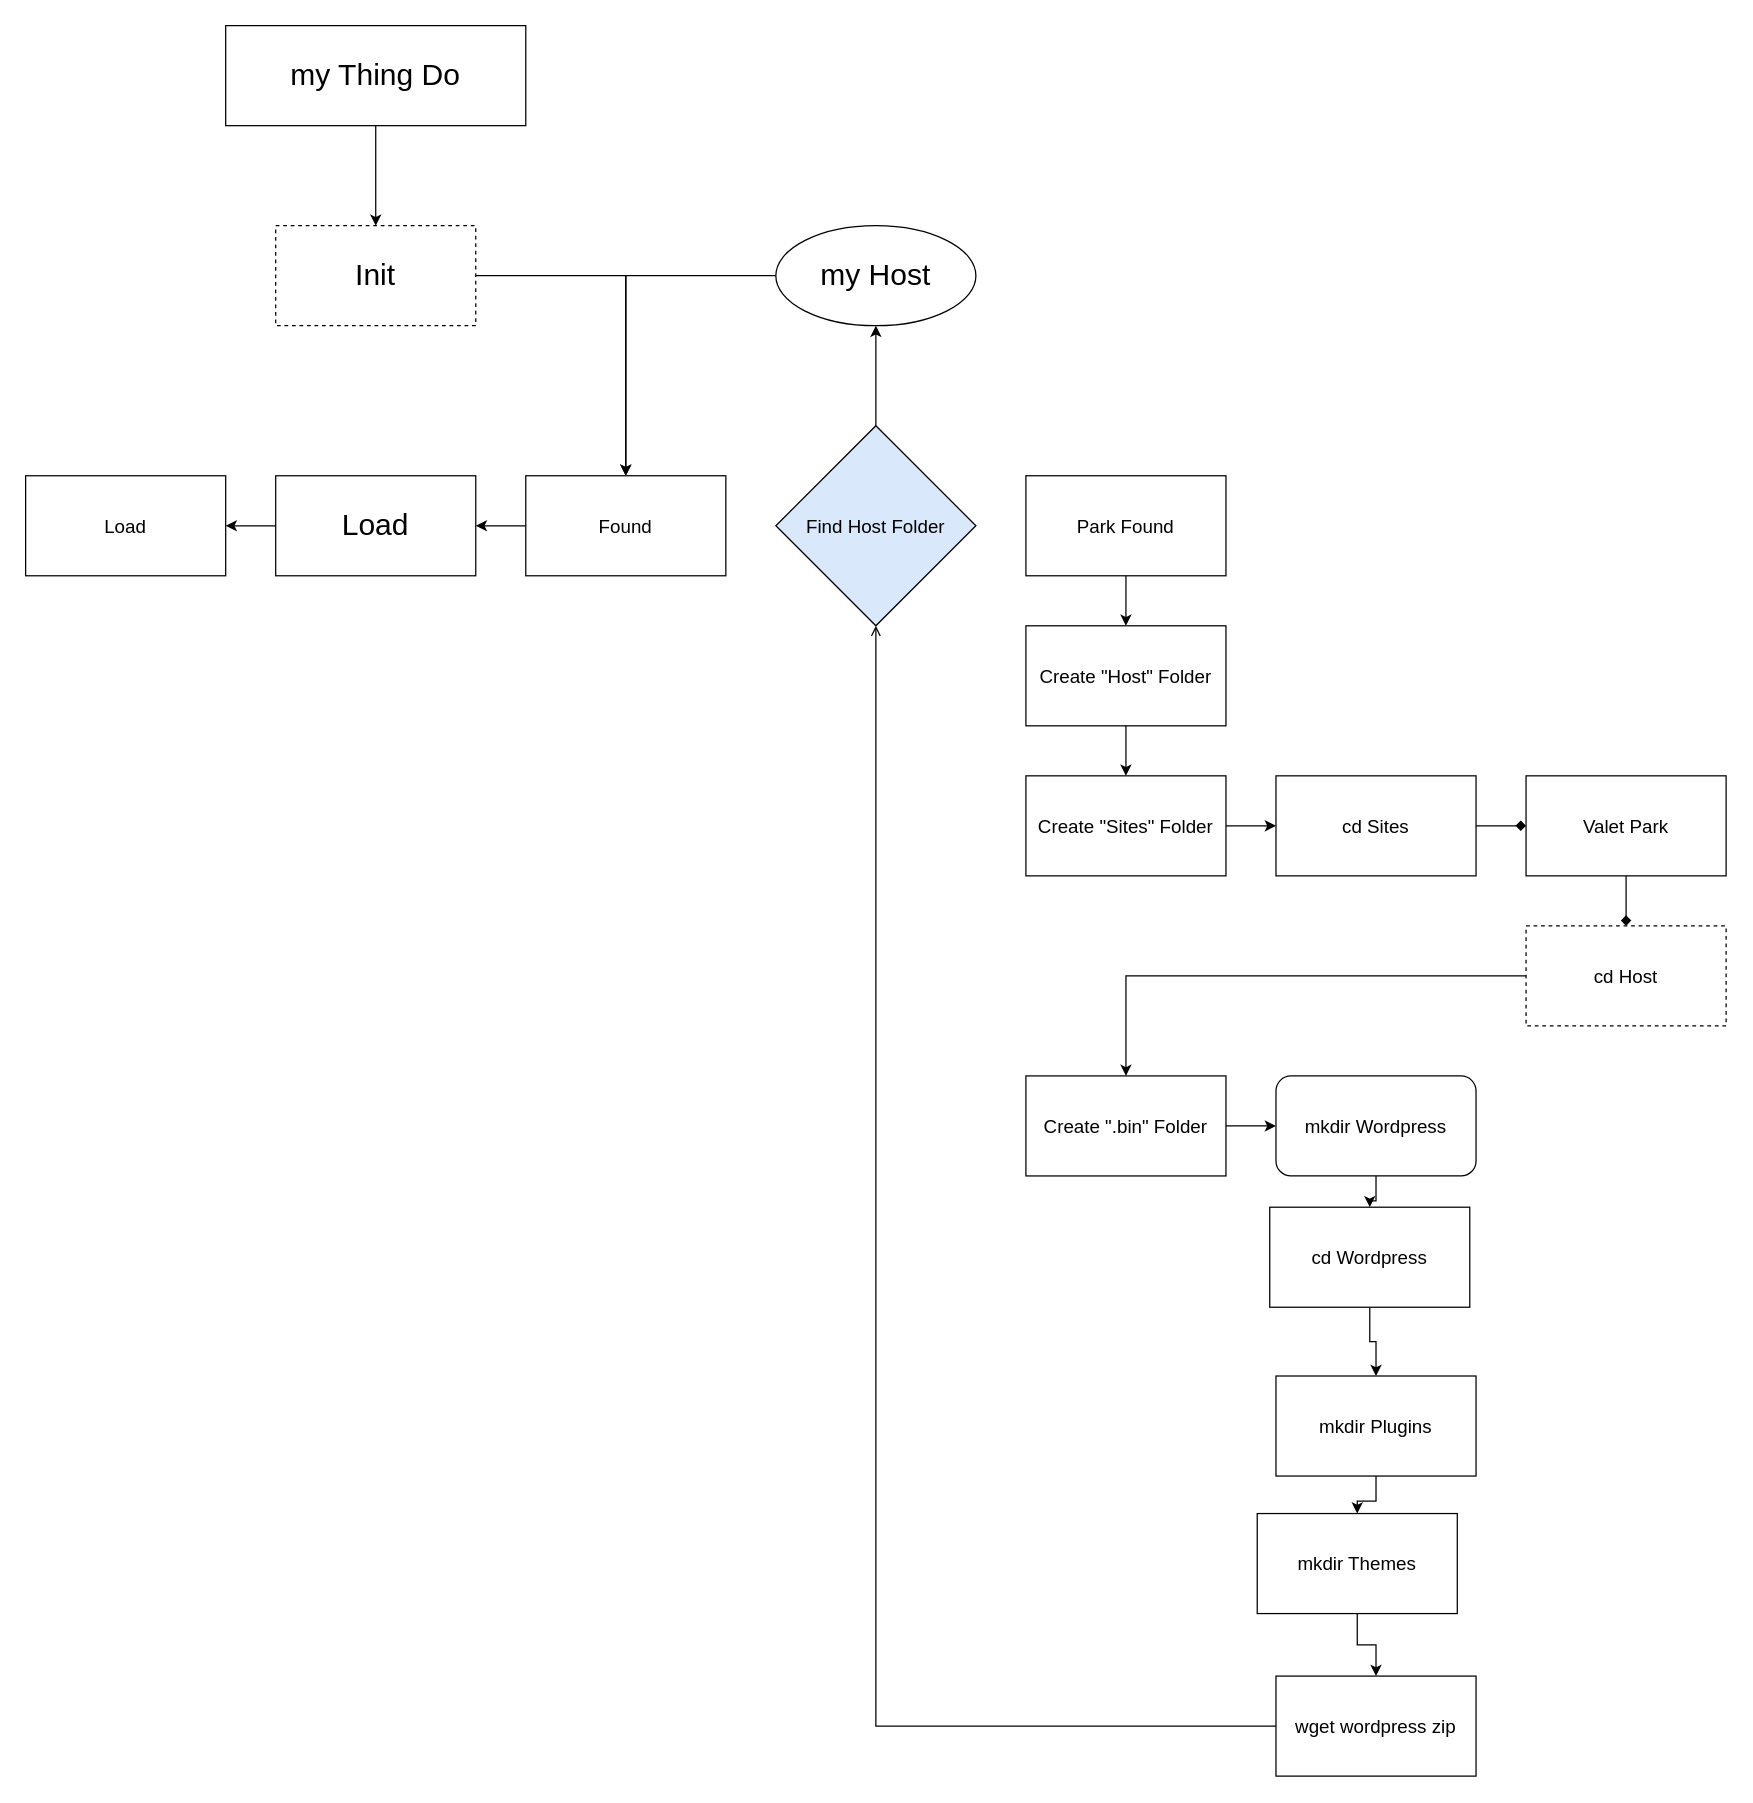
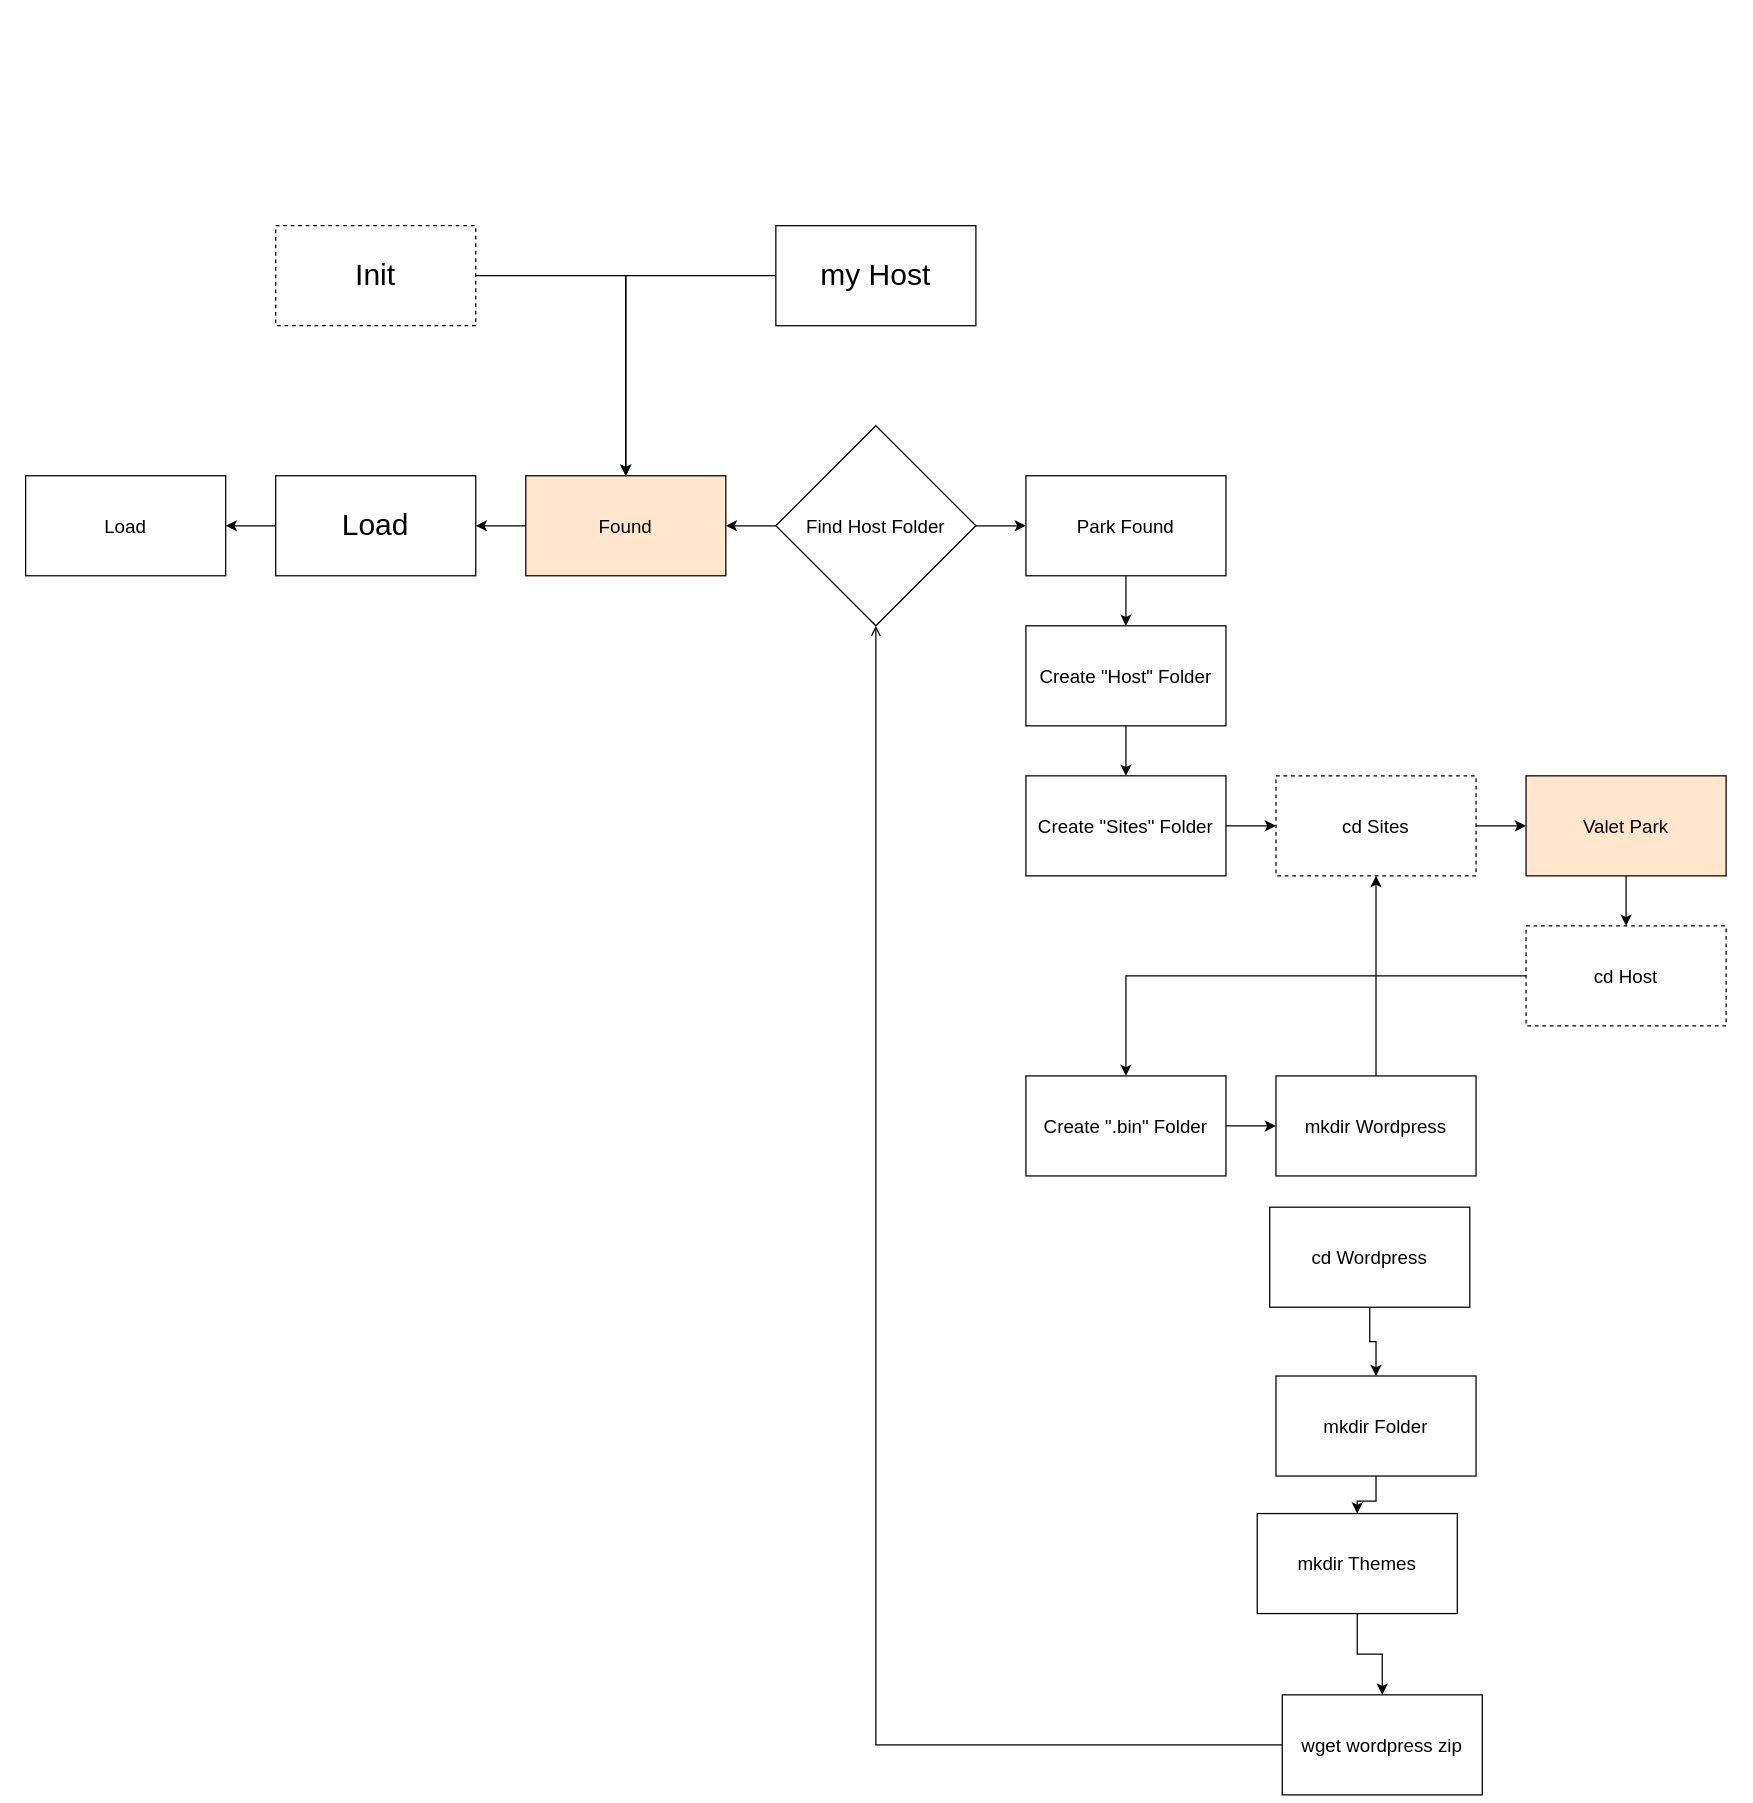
(376, 76) -> none
(376, 172) -> none
(876, 276) -> (876, 276)
(876, 380) -> (755, 526)
(626, 526) -> (626, 526)
(876, 526) -> (876, 526)
none -> (997, 526)
(1376, 826) -> (1376, 826)
(1515, 826) -> (1516, 826)
(1626, 826) -> (1626, 826)
(1626, 915) -> (1626, 916)
(1376, 1126) -> (1376, 1126)
(1376, 1192) -> (1376, 980)
(1376, 1426) -> (1376, 1426)
(1376, 1726) -> (1382, 1744)
